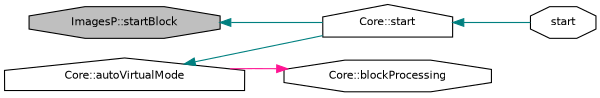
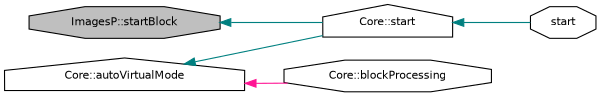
(253, 69) -> (272, 83)
